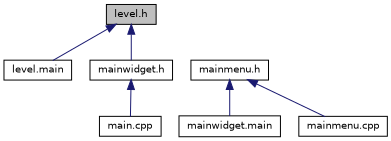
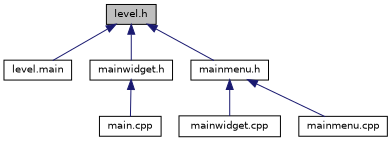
none -> (185, 45)
(230, 126) -> (230, 126)
